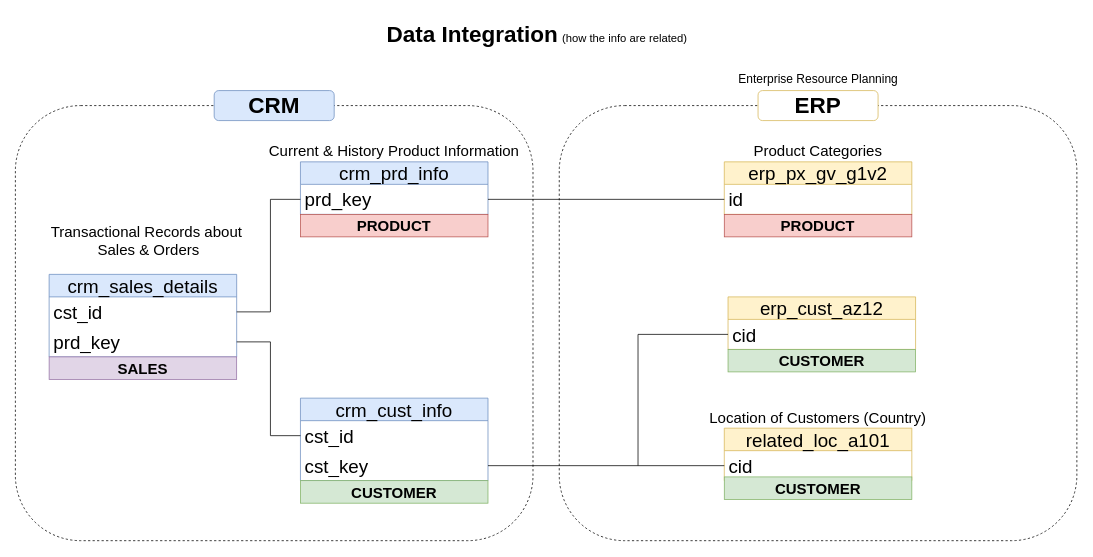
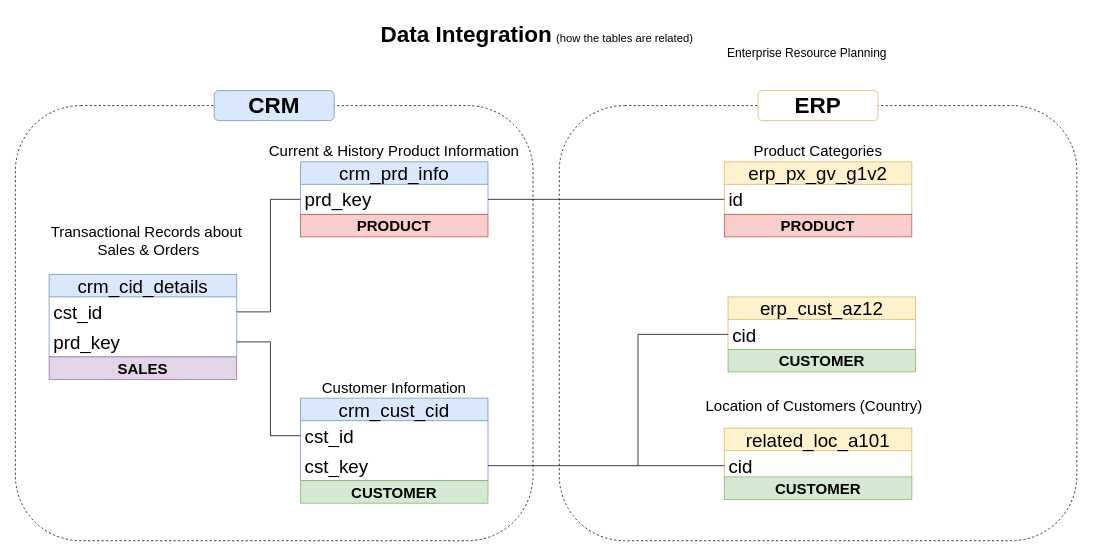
(537, 34) -> (537, 34)
(818, 79) -> (807, 53)
(143, 285) -> (143, 285)
none -> (394, 387)
(394, 409) -> (394, 409)
(818, 417) -> (814, 405)
